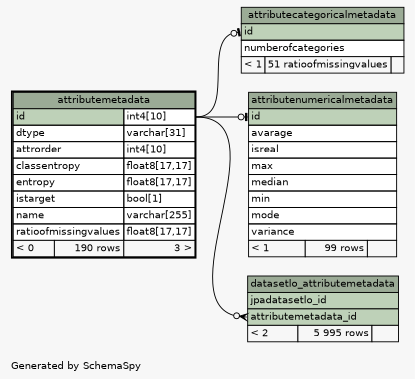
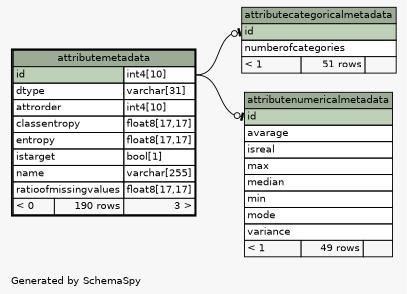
(328, 64) -> (342, 64)
(345, 248) -> (340, 248)
(323, 309) -> none
